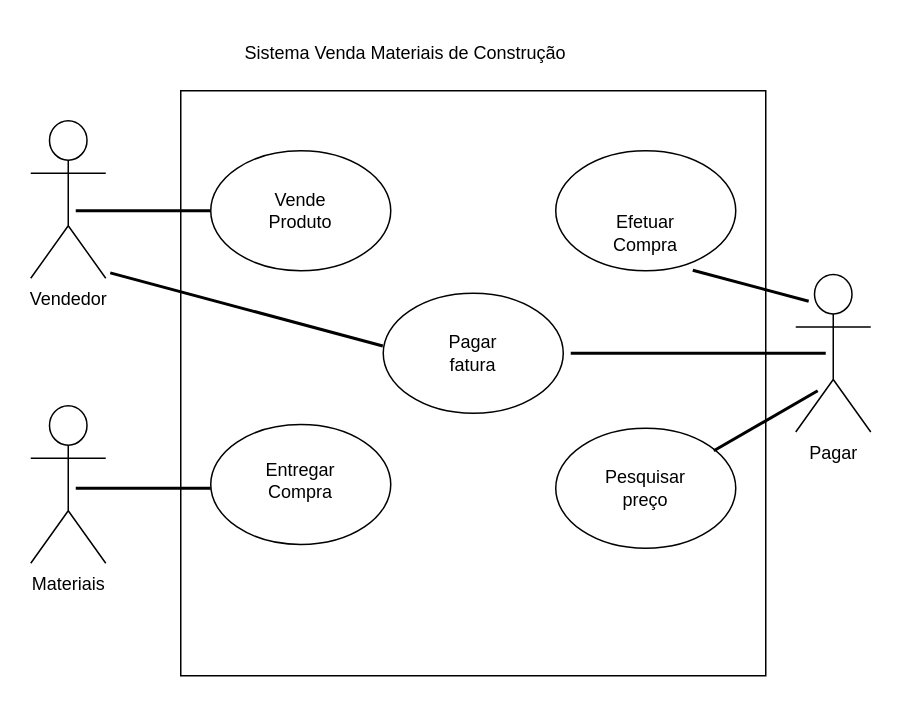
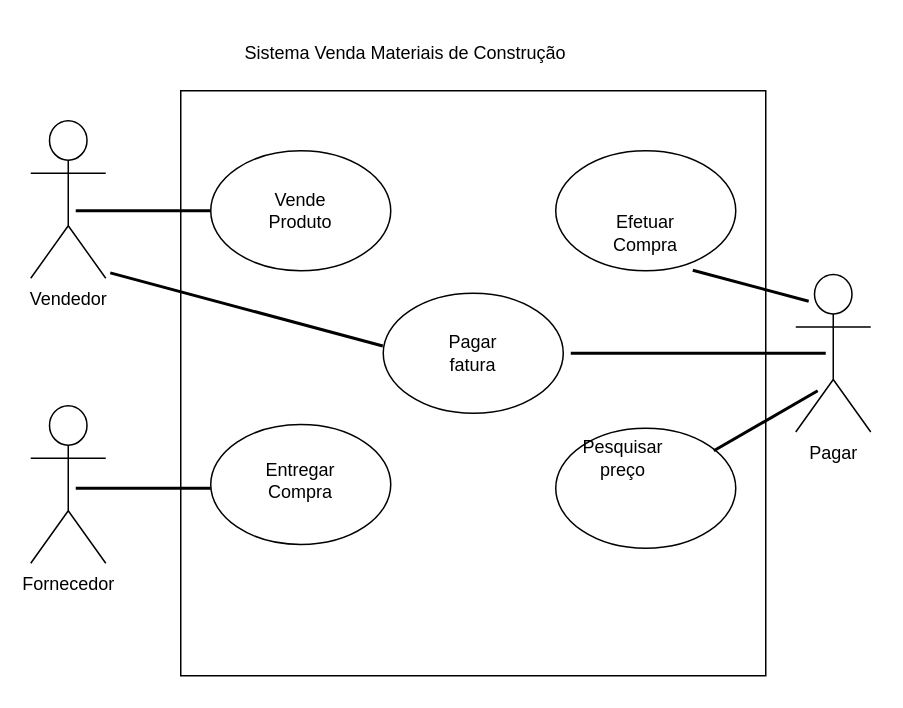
(646, 488) -> (623, 458)
(69, 585) -> (69, 585)
